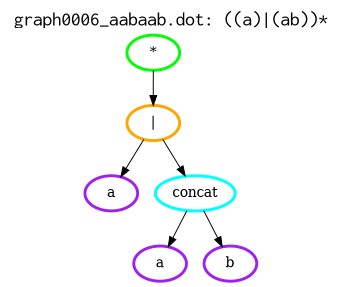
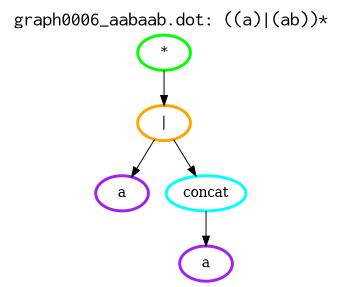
(230, 264) -> none
